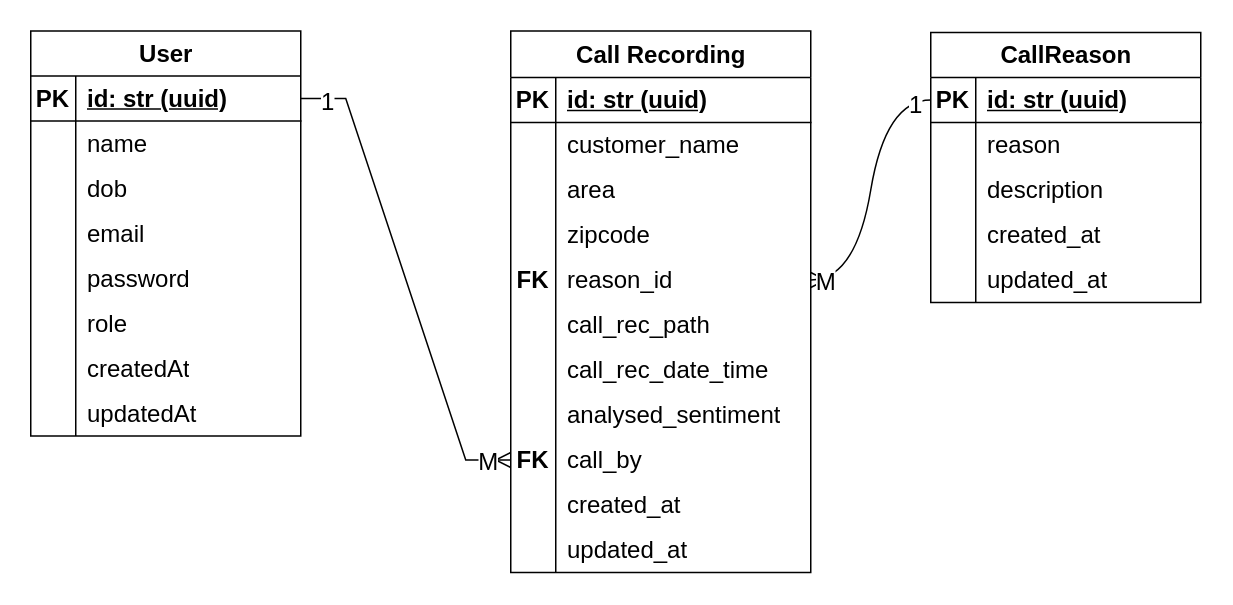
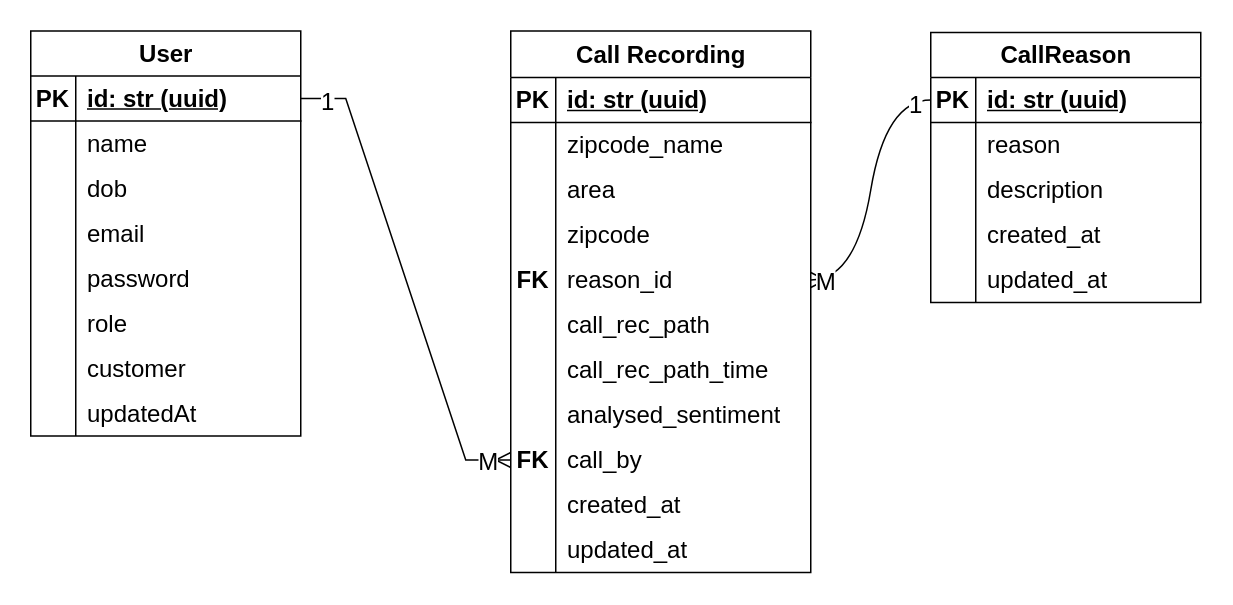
(655, 145) -> (645, 145)
(148, 368) -> (142, 368)
(679, 370) -> (679, 370)
